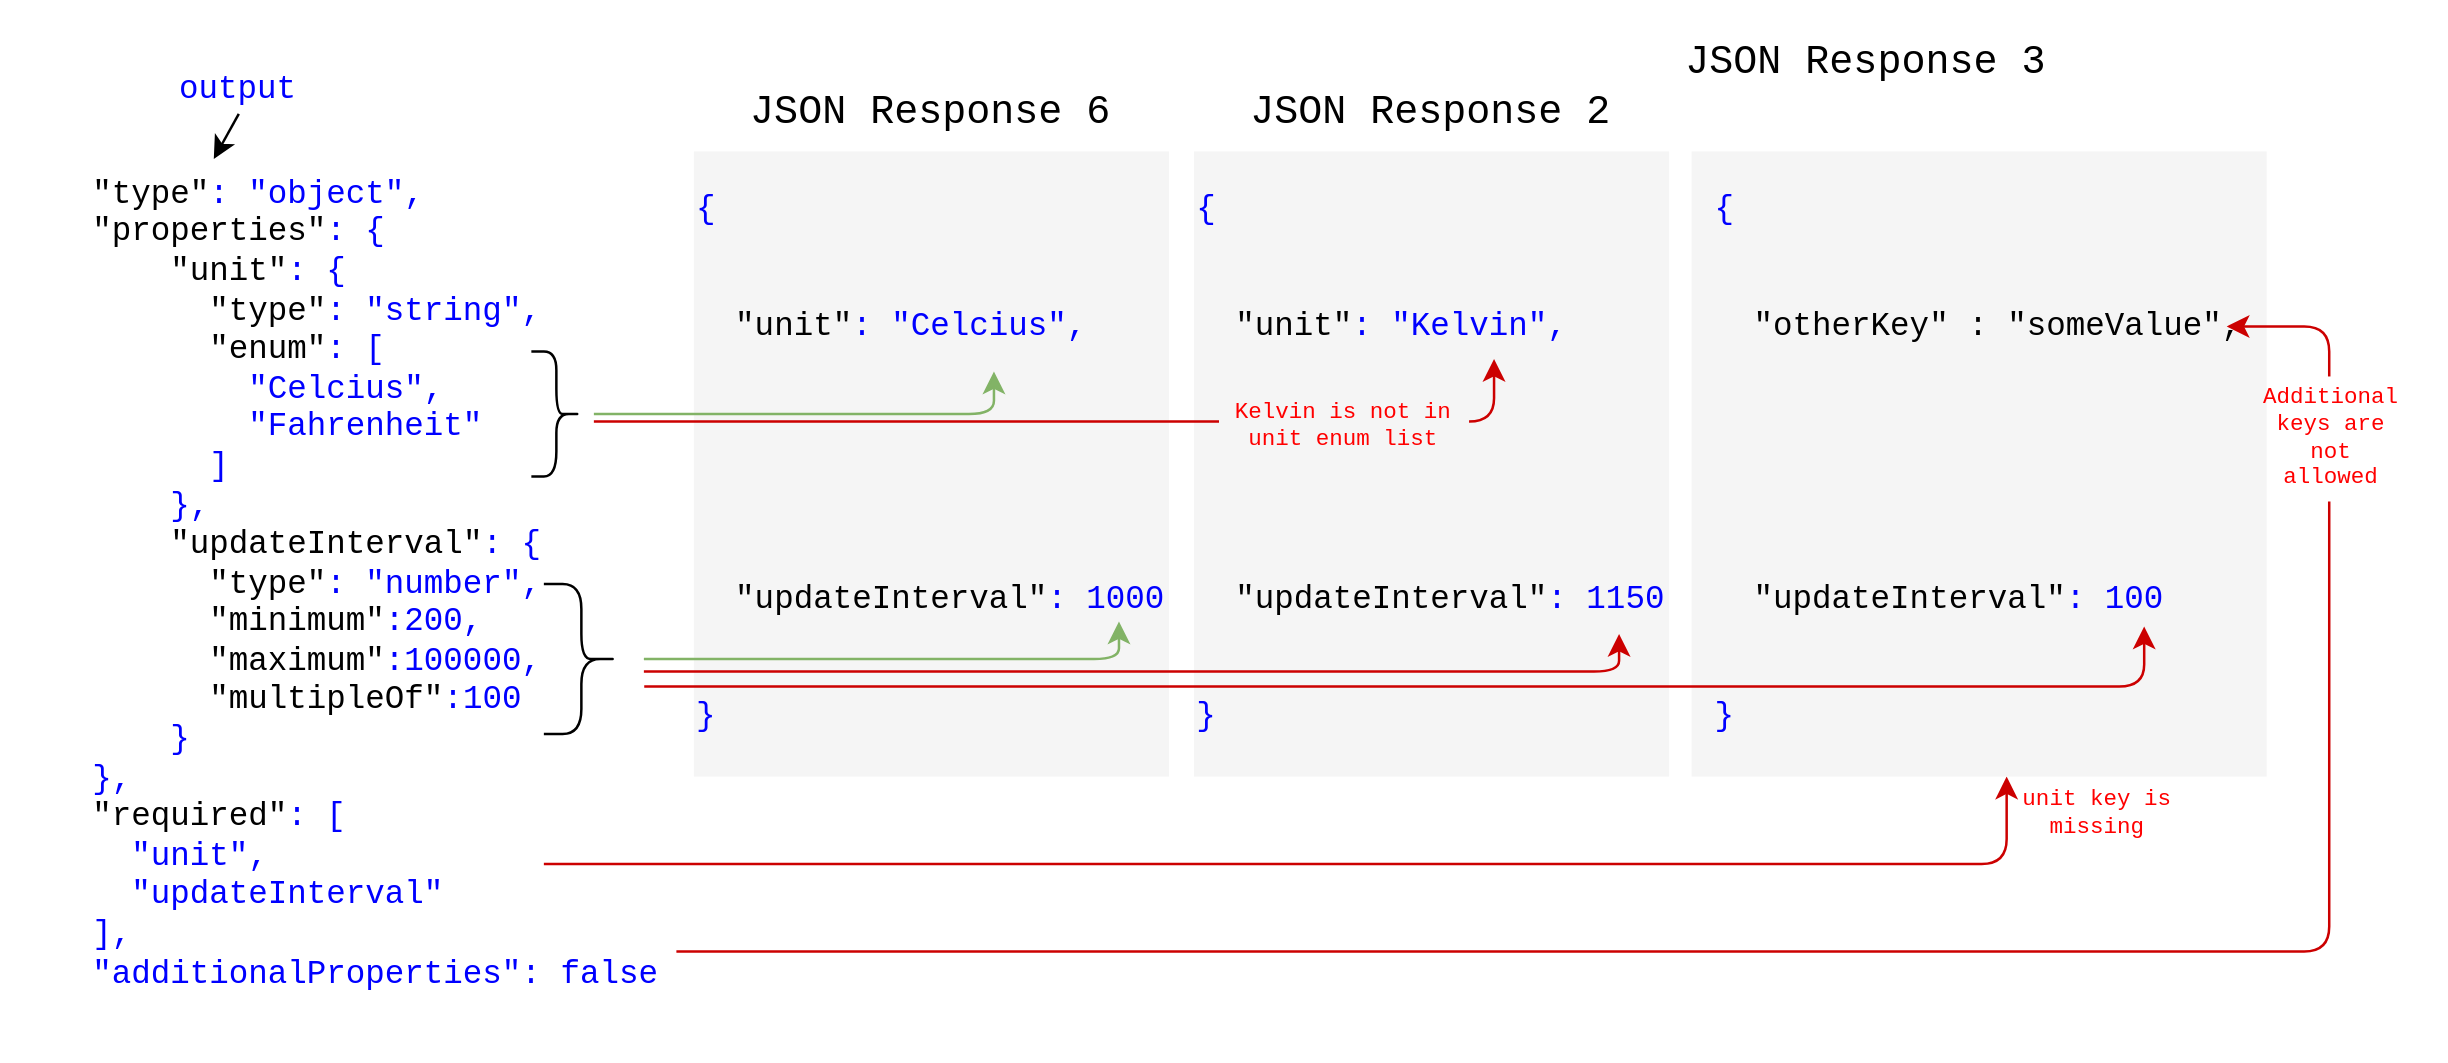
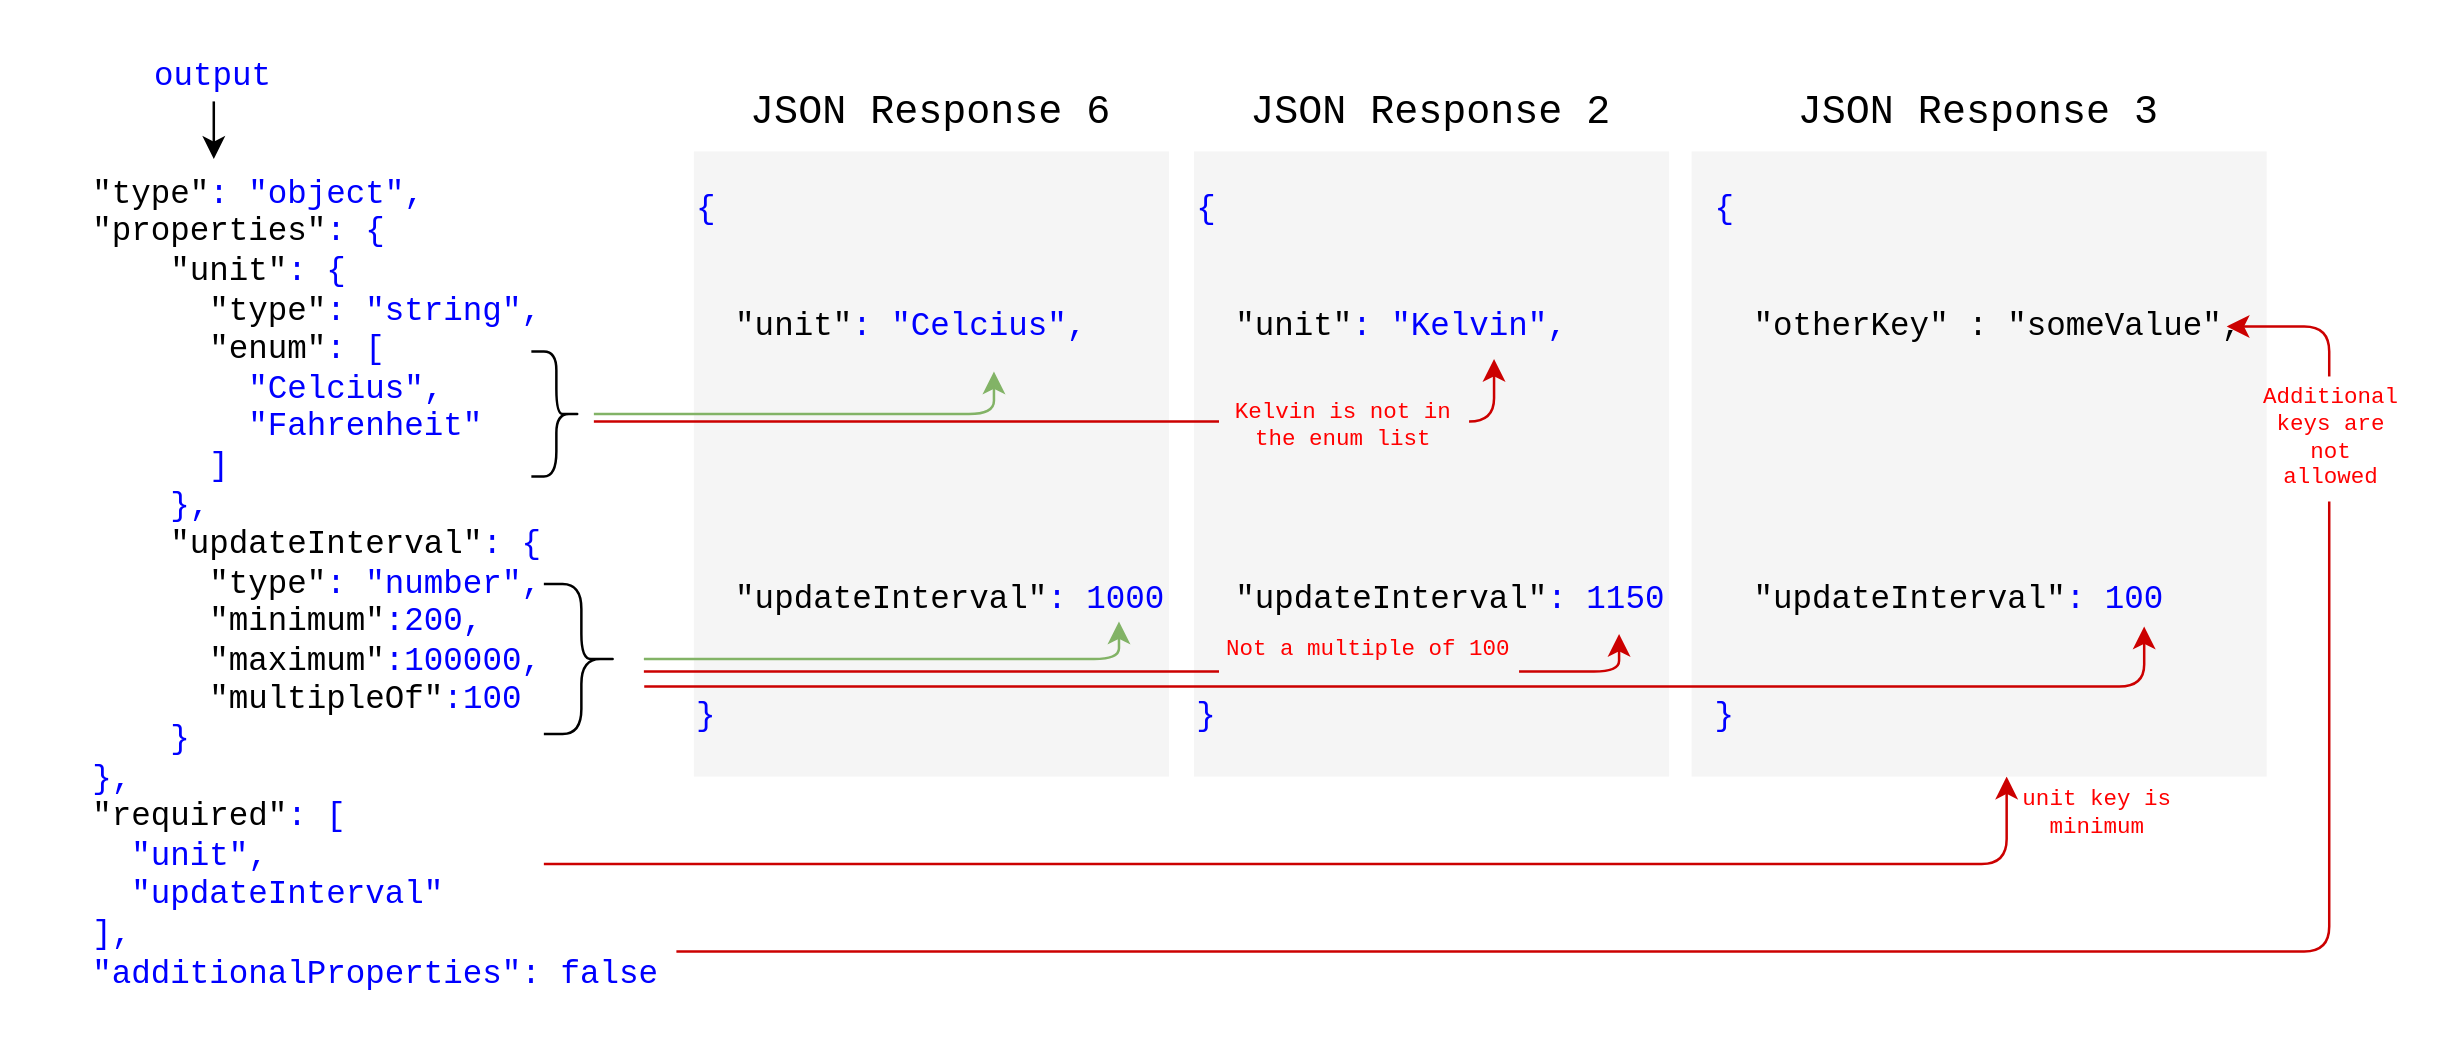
(1866, 64) -> (1979, 114)
(239, 89) -> (214, 76)
(1344, 426) -> (1344, 426)
none -> (1369, 651)
(2098, 814) -> (2098, 814)
